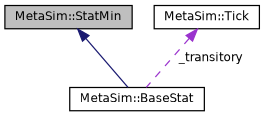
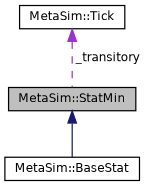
(168, 63) -> (72, 64)
